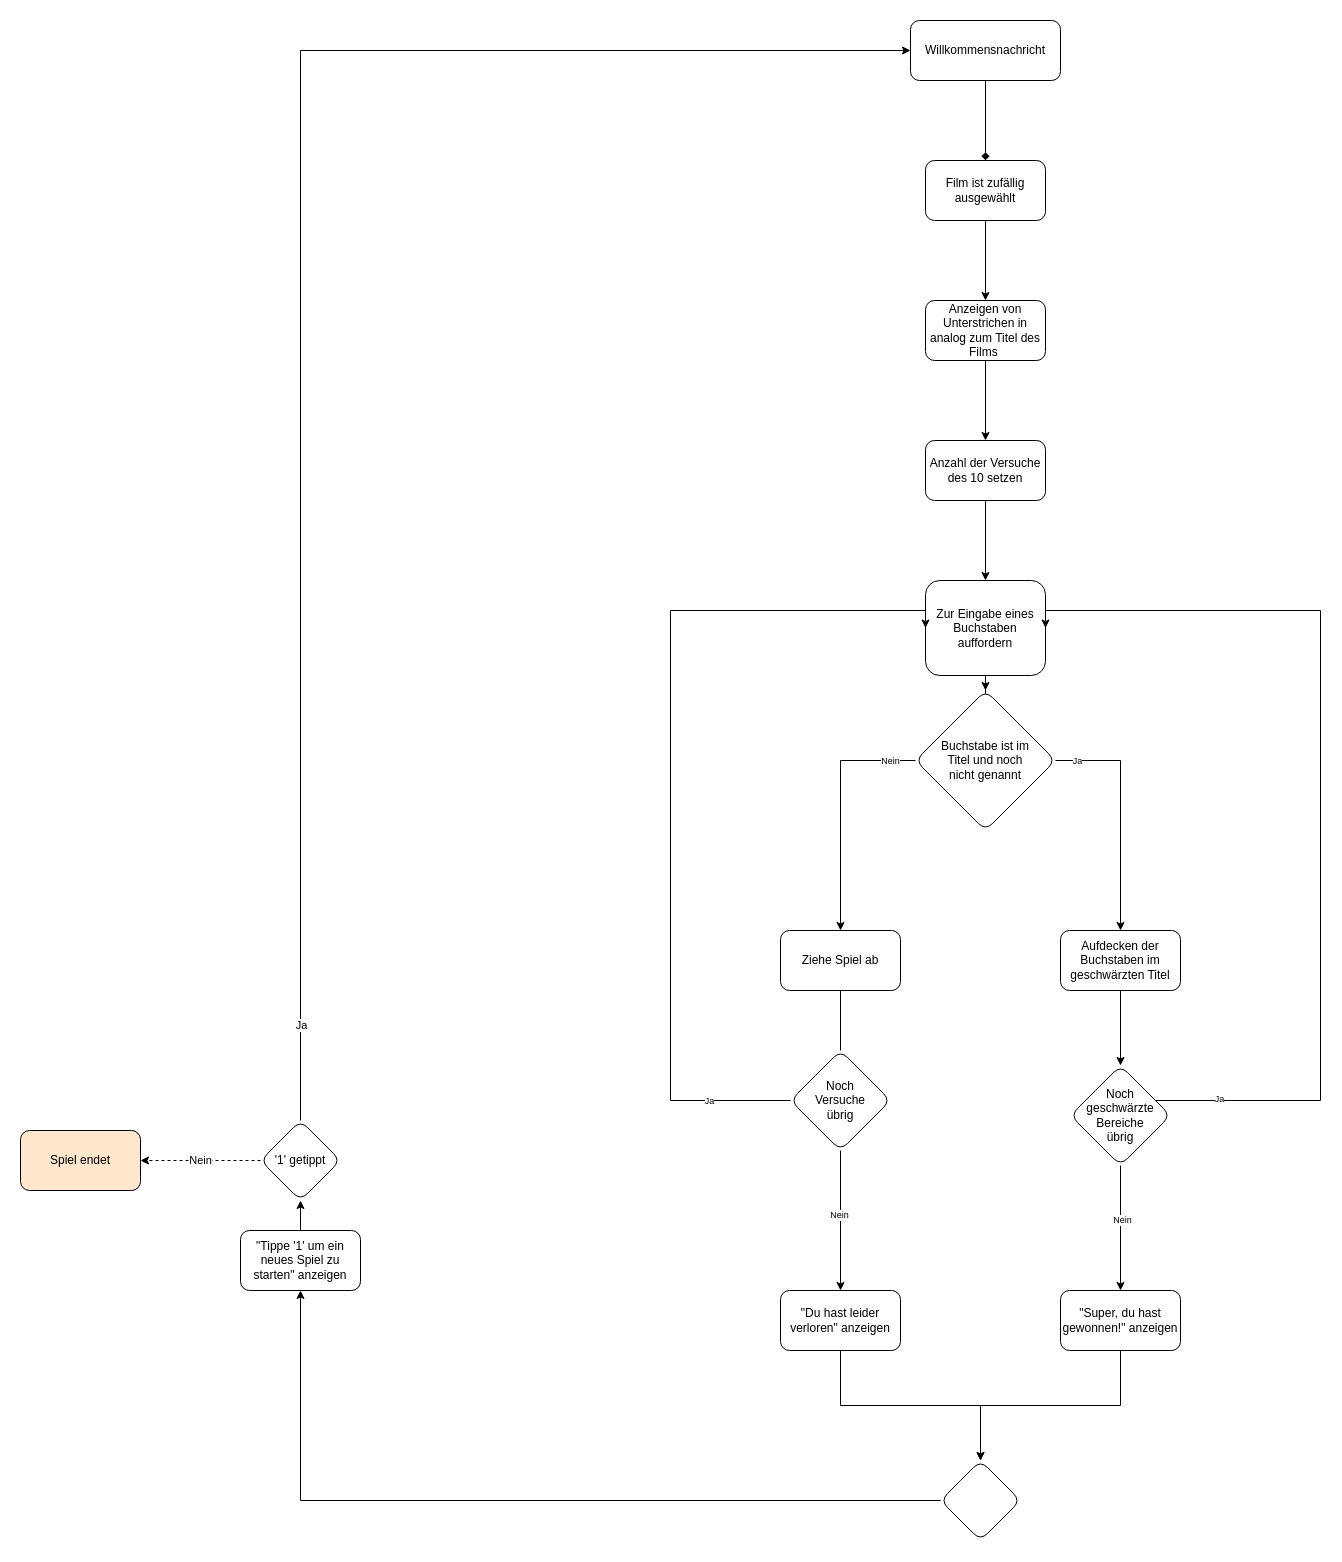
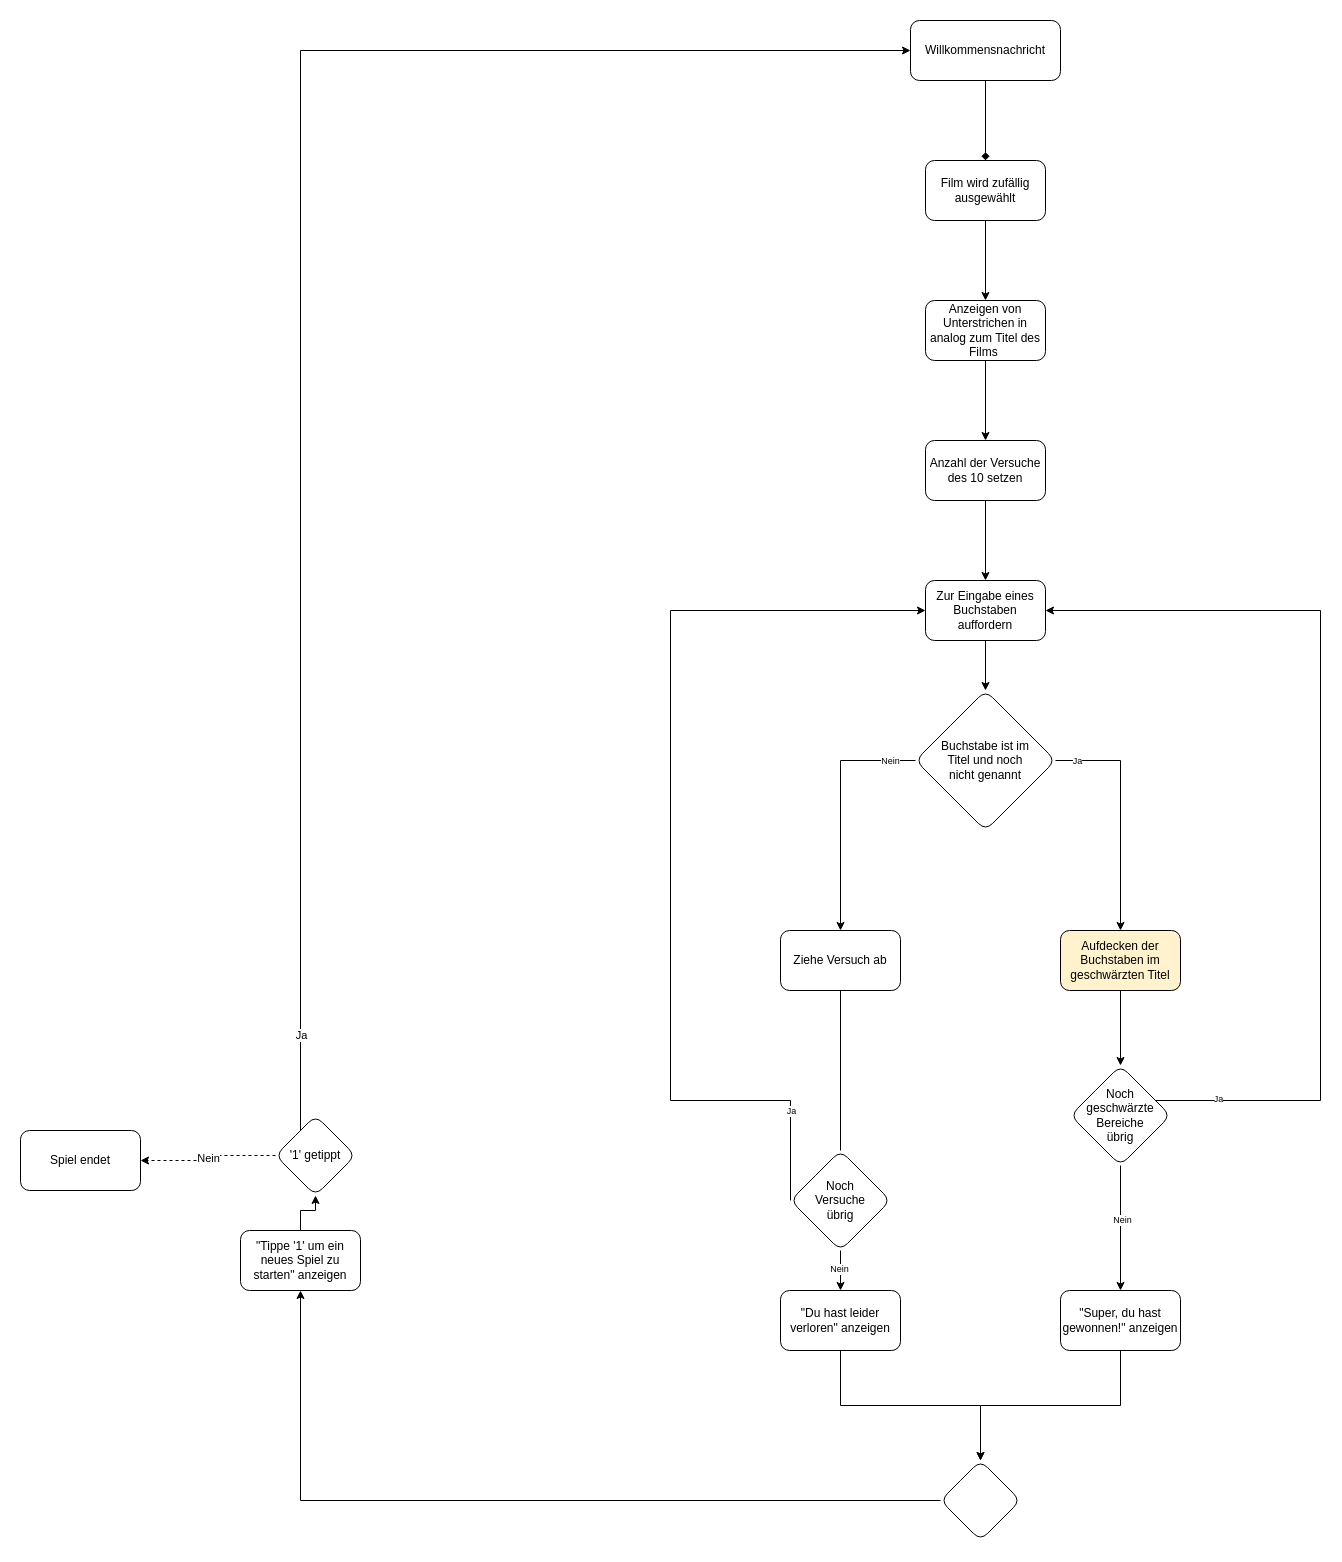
(986, 191) -> (986, 191)
(986, 628) -> (986, 611)
(841, 961) -> (841, 961)
(1121, 961) -> (1121, 961)
(841, 1101) -> (841, 1201)
(81, 1161) -> (81, 1161)
(301, 1161) -> (316, 1156)
